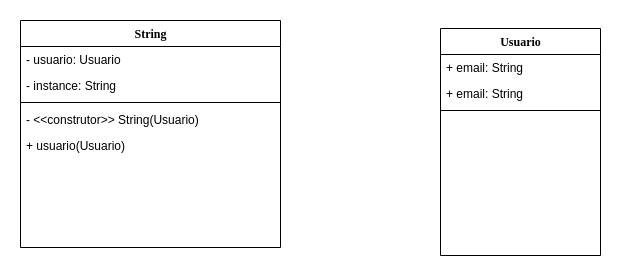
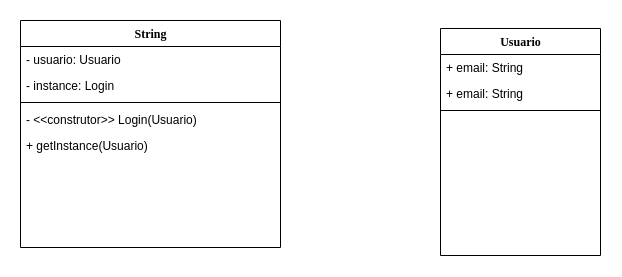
(79, 87) -> (76, 87)
(128, 121) -> (124, 121)
(82, 147) -> (97, 147)
